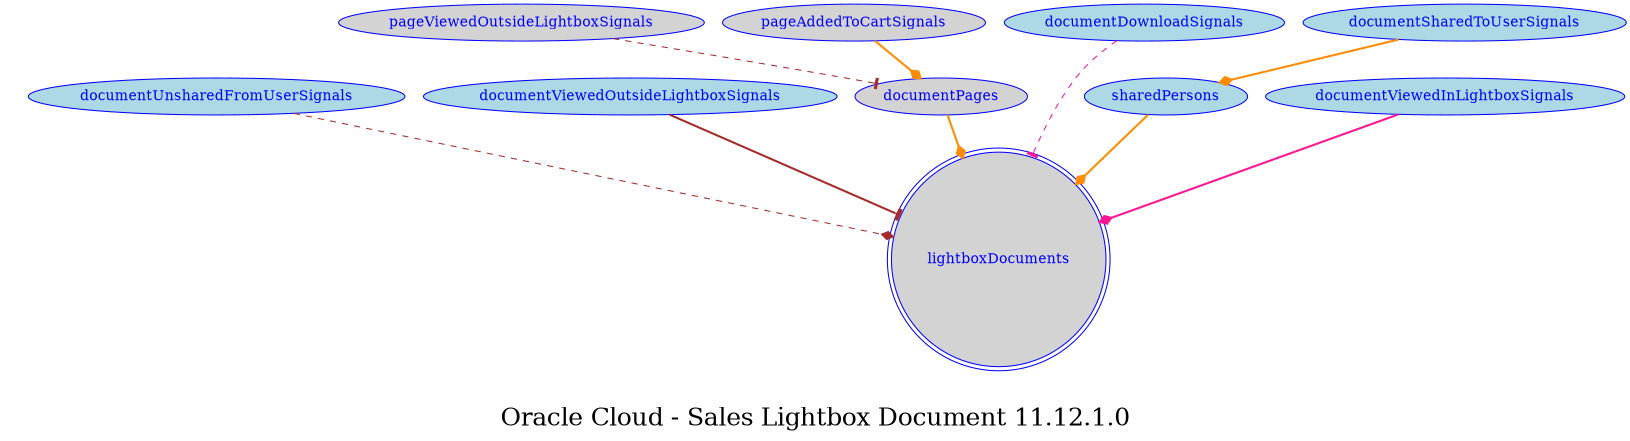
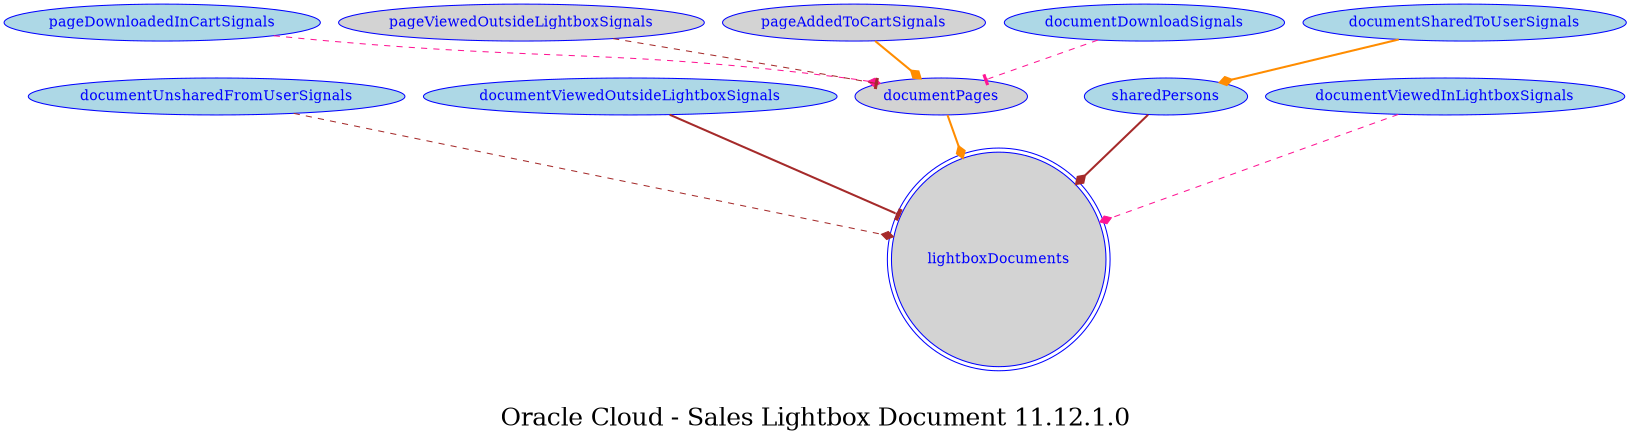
none -> (162, 23)
(1067, 90) -> (1043, 59)
(1117, 145) -> (1117, 145)
(1255, 166) -> (1255, 166)
